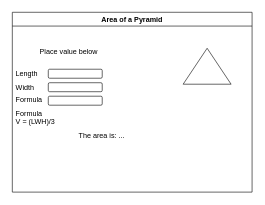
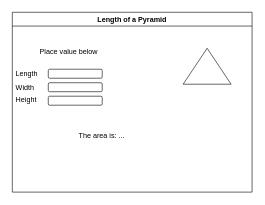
(132, 20) -> (132, 20)
(29, 100) -> (27, 100)
(36, 117) -> none
